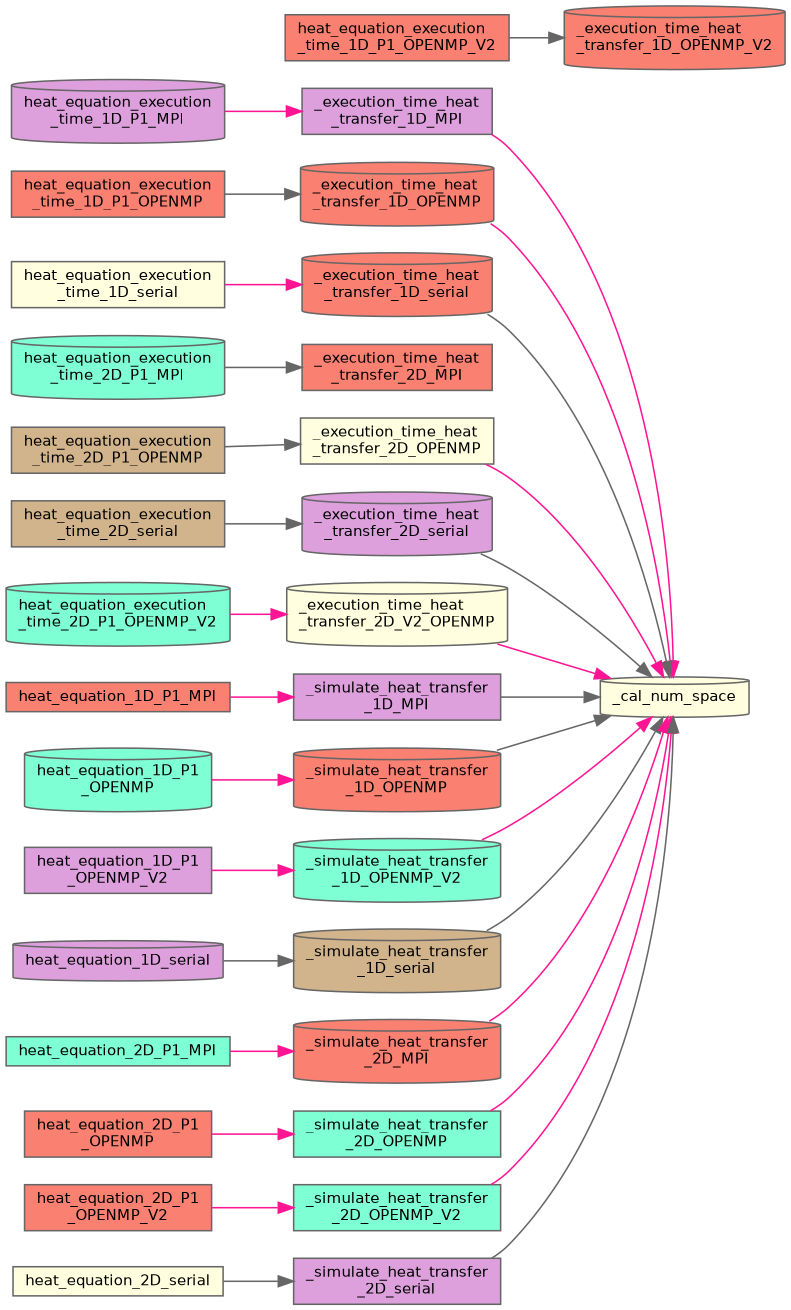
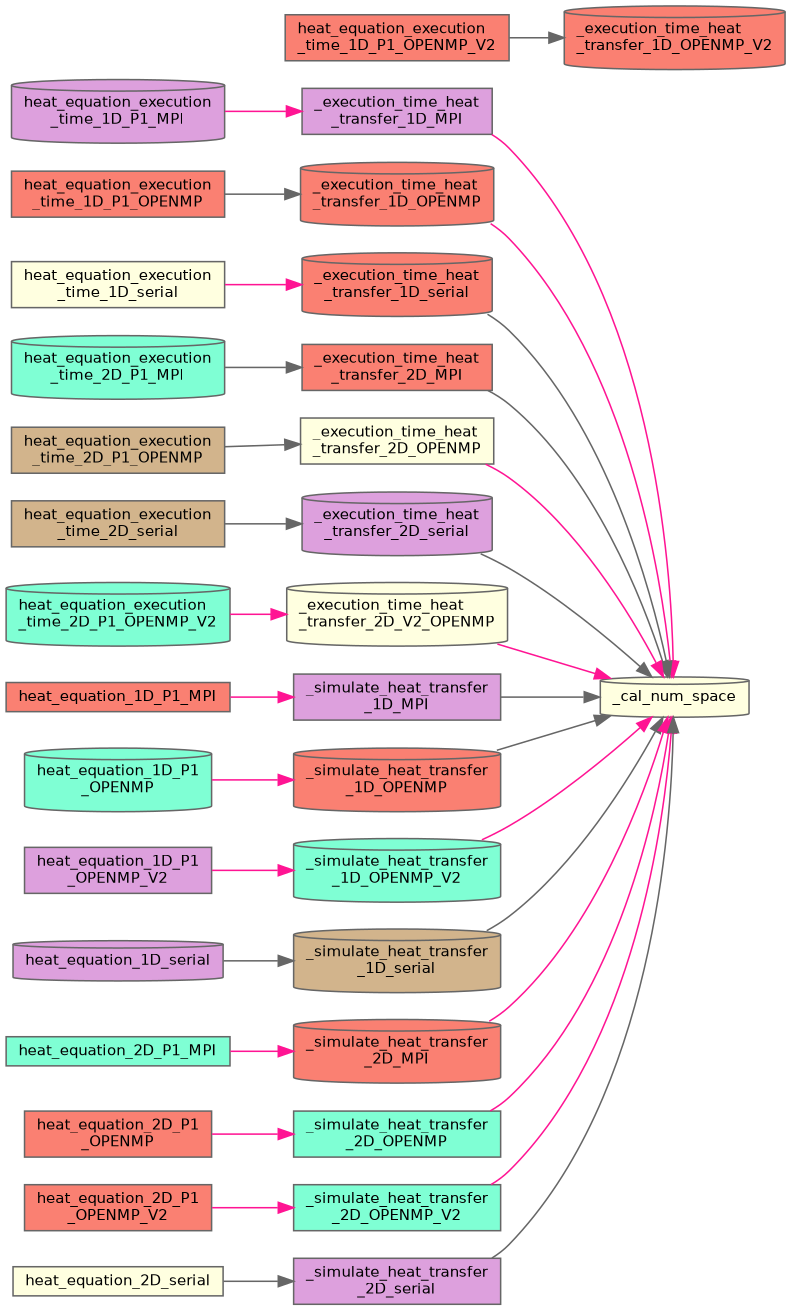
none -> (596, 512)
